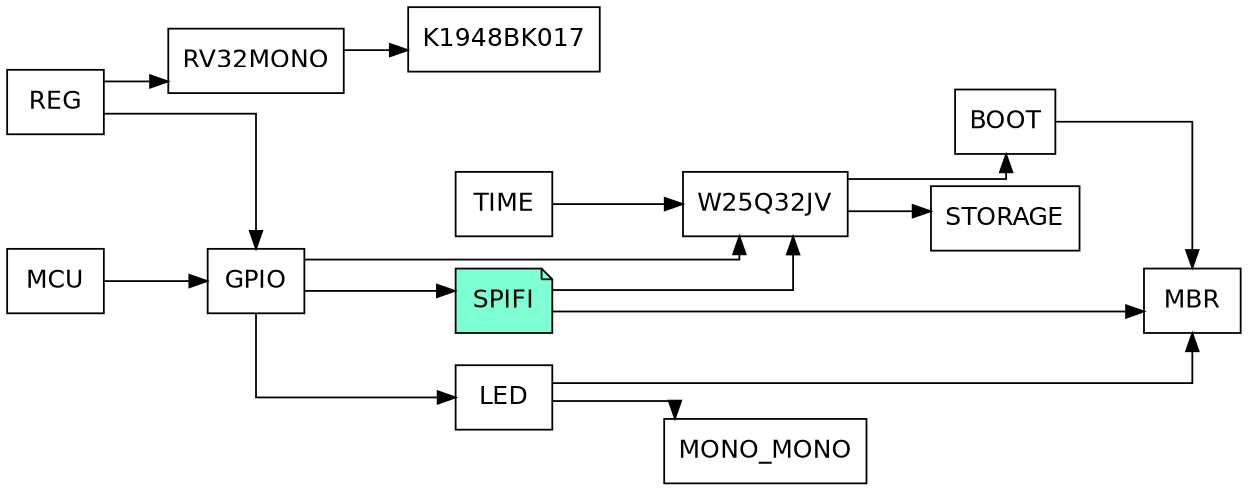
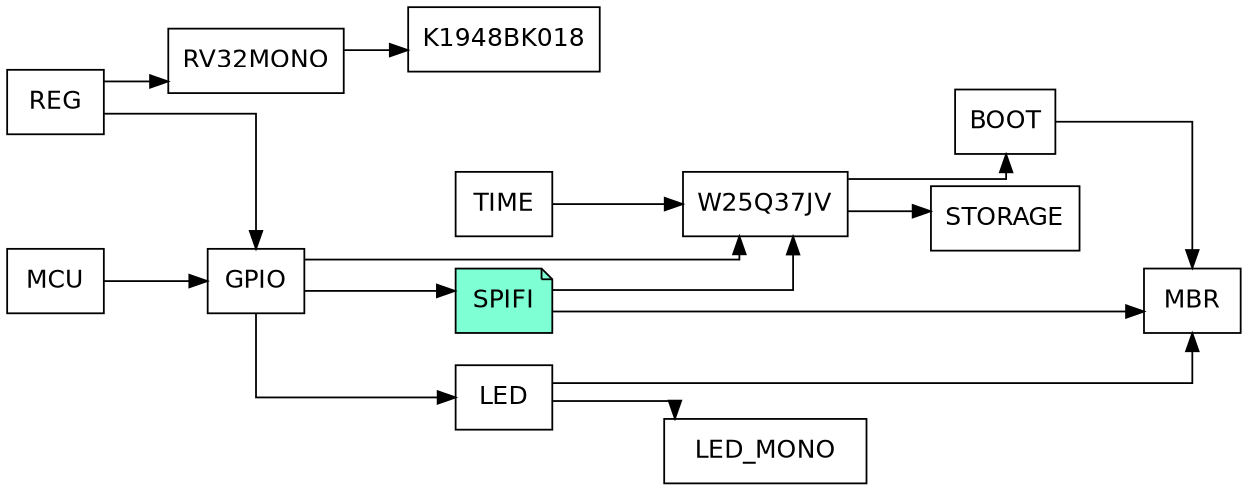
(504, 39) -> (504, 39)
(765, 204) -> (765, 204)
(765, 451) -> (765, 451)
